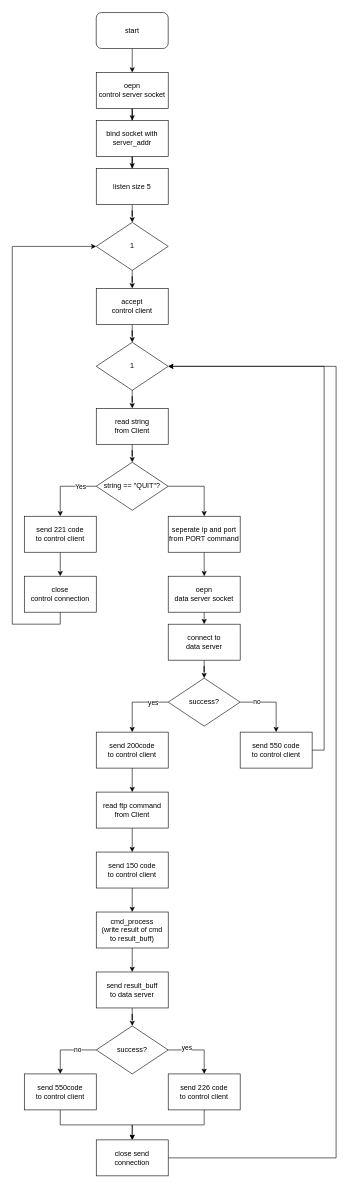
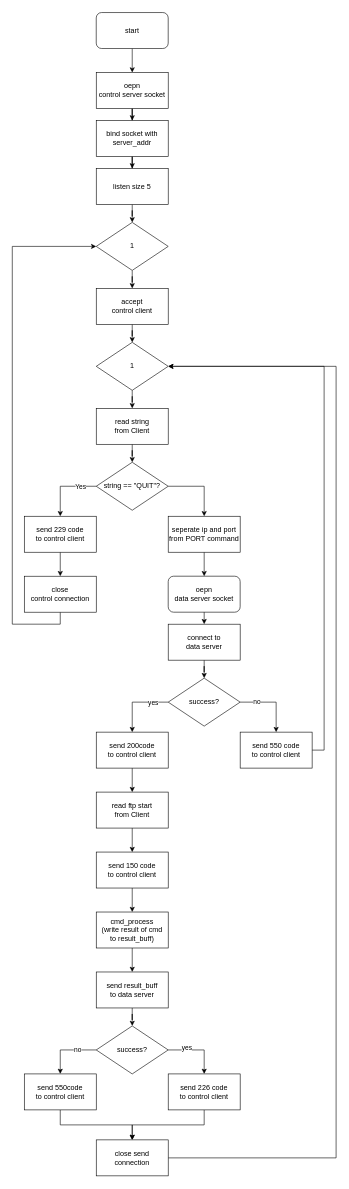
(60, 534) -> (60, 534)
(204, 594) -> (204, 594)
(132, 810) -> (132, 810)
